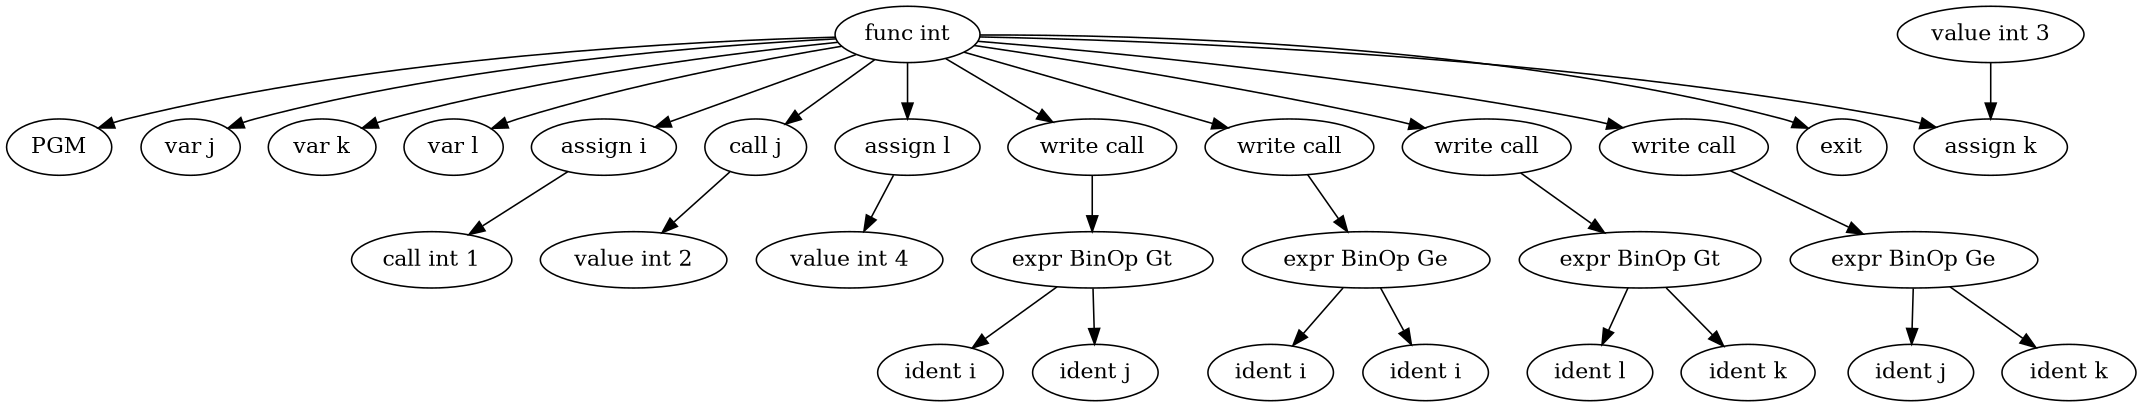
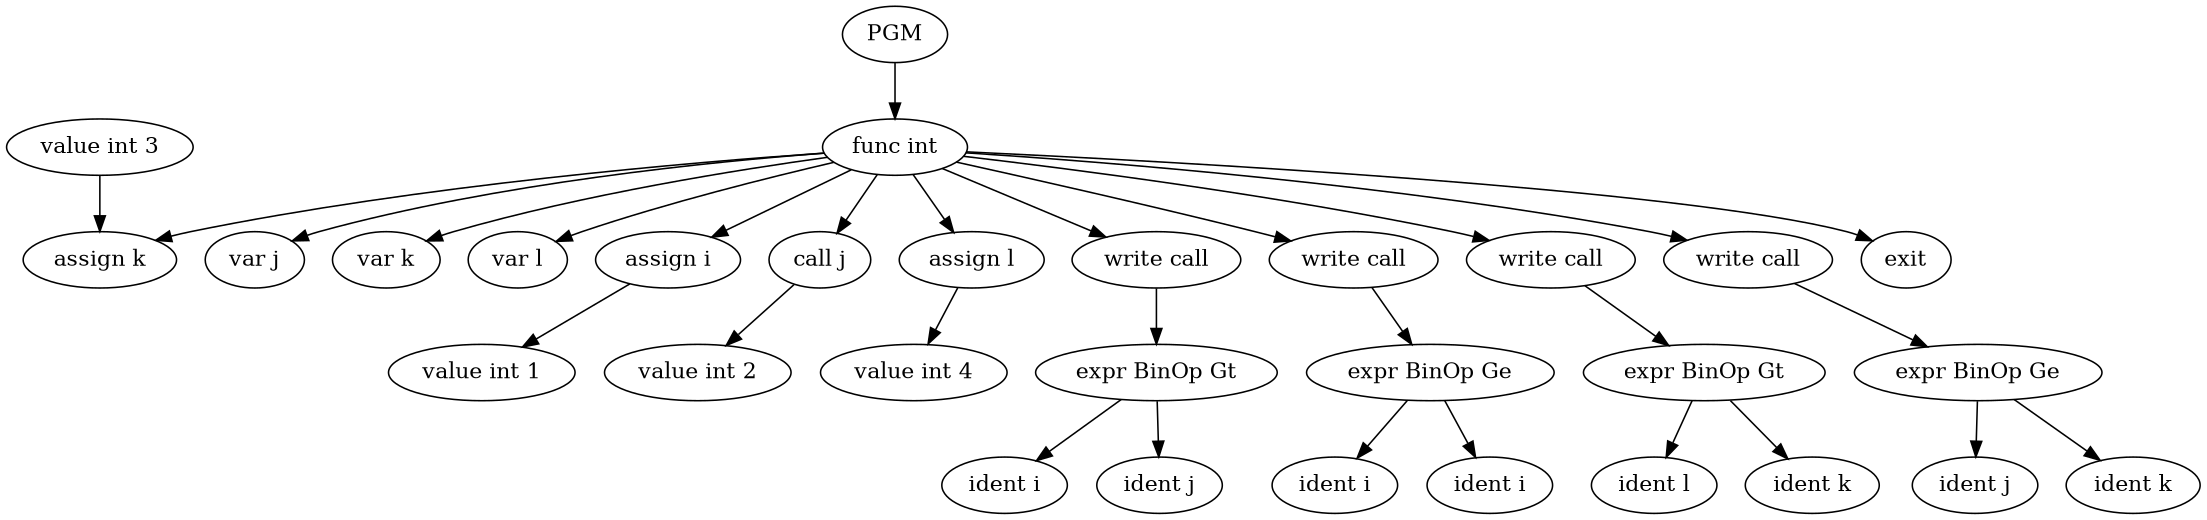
(472, 62) -> (895, 83)
(432, 260) -> (482, 373)
